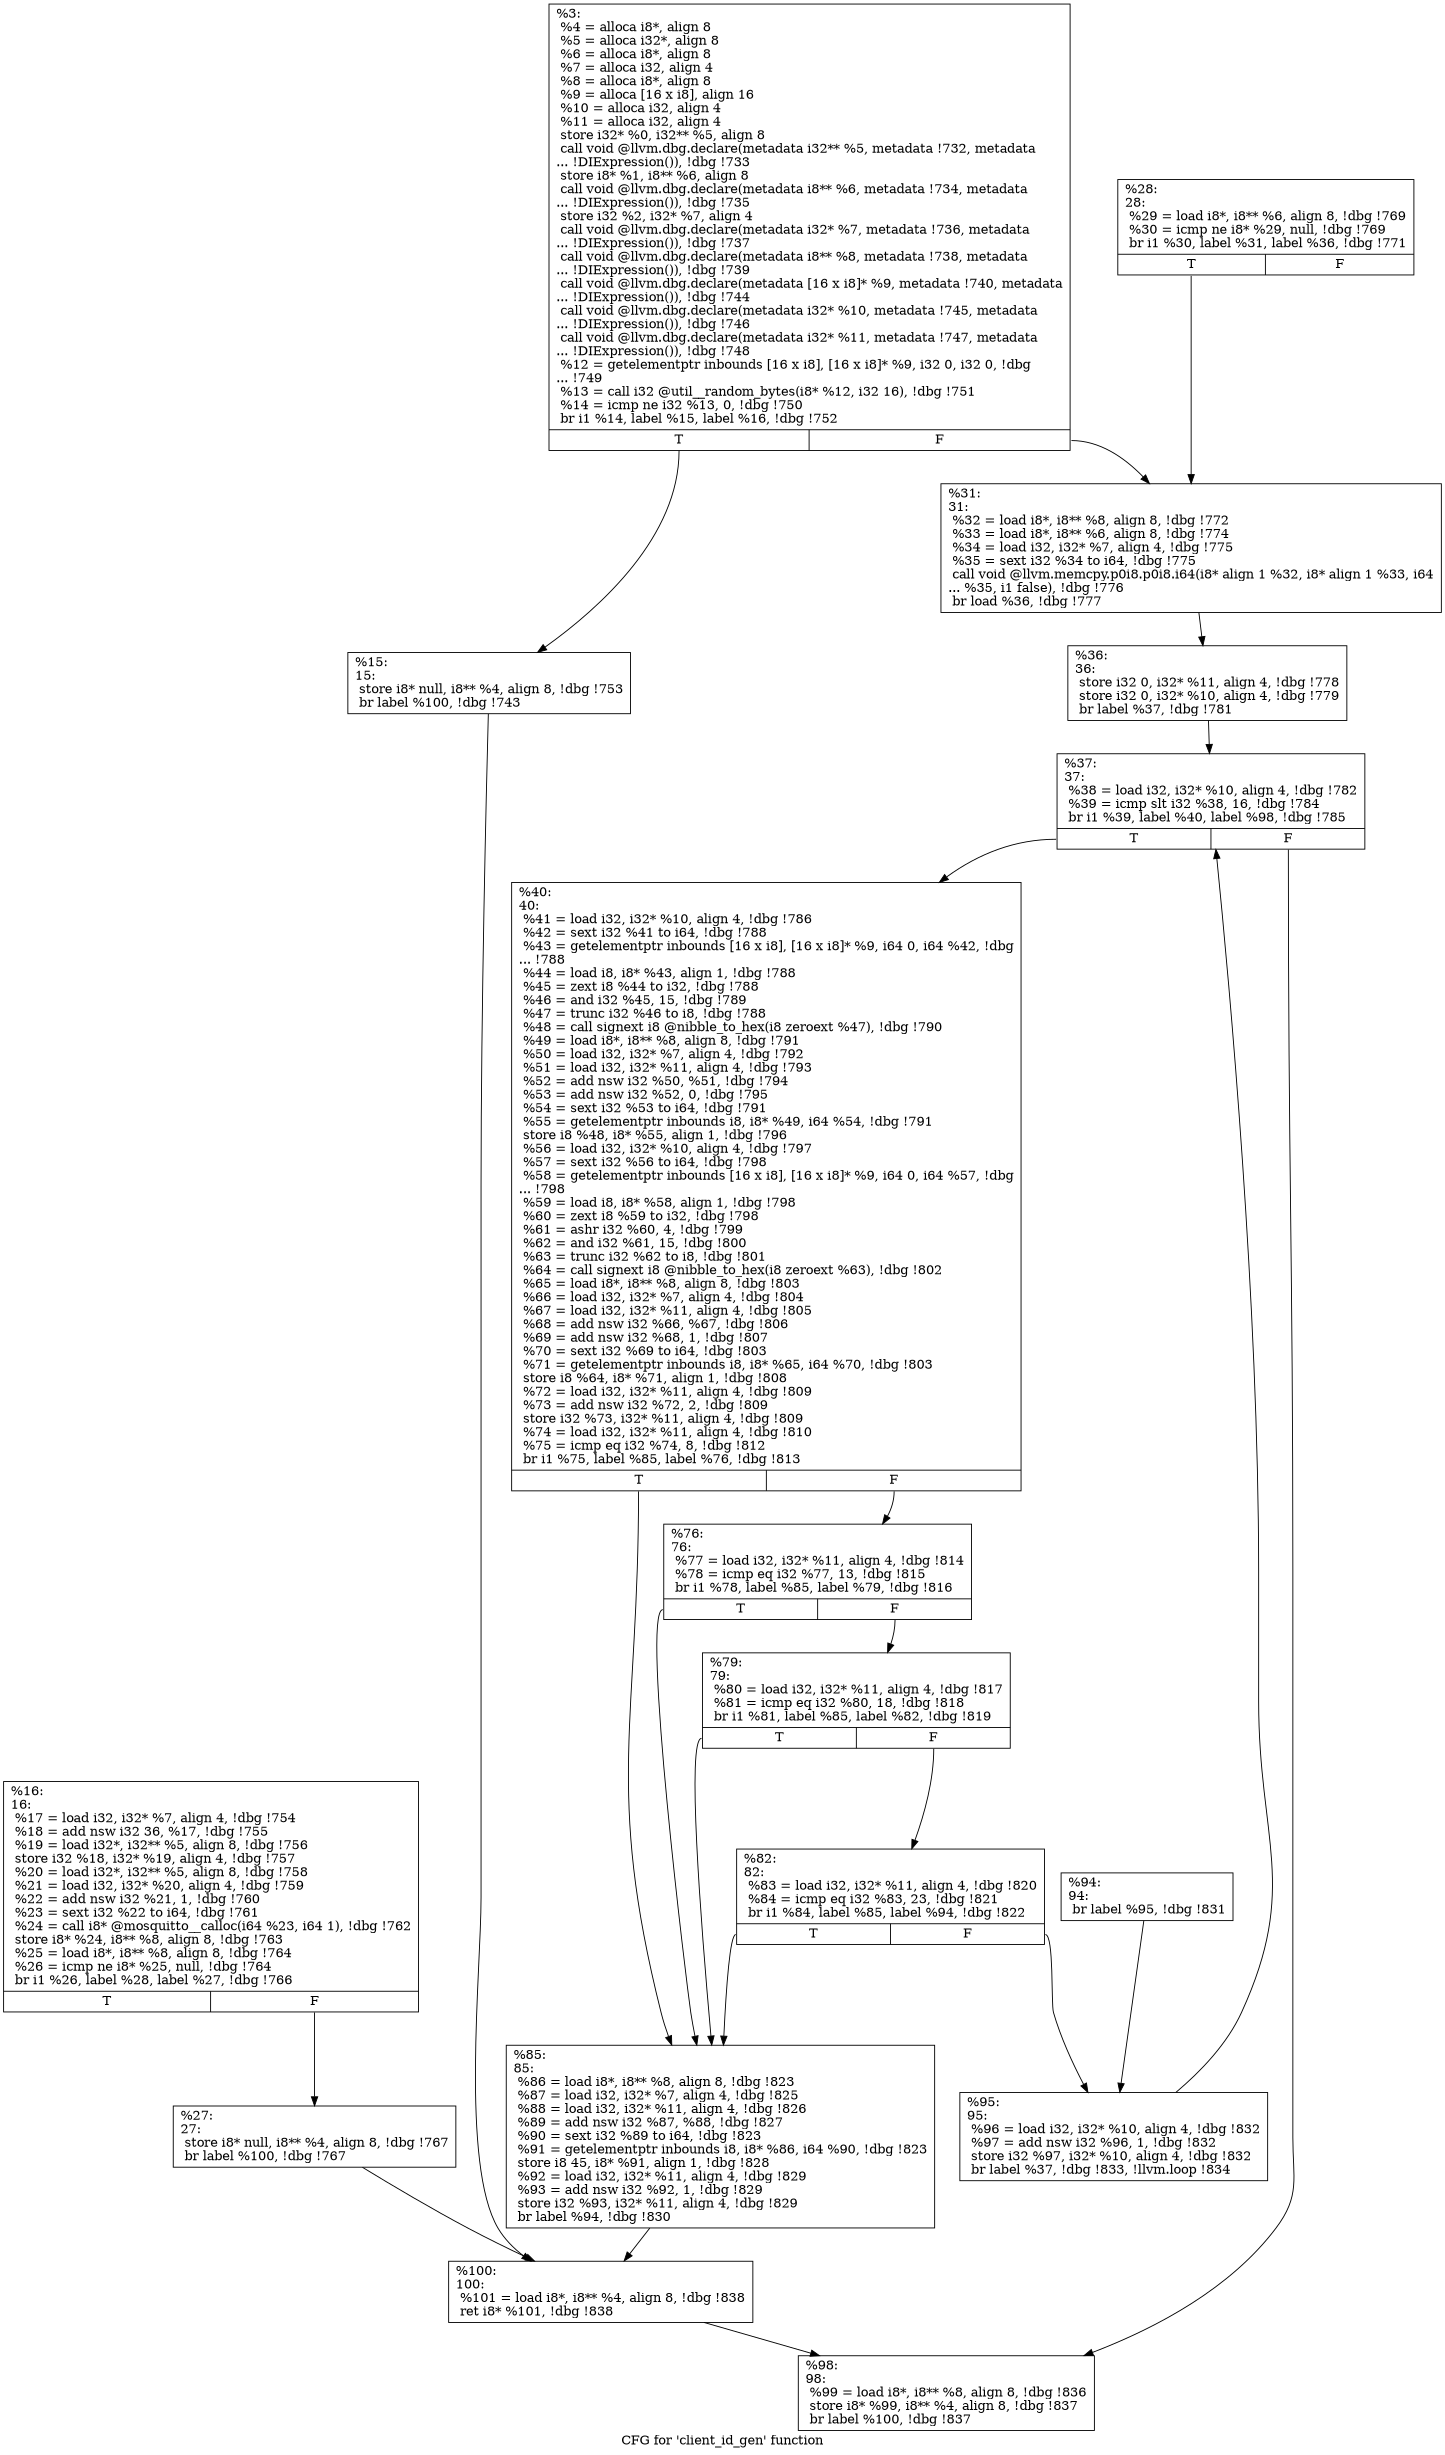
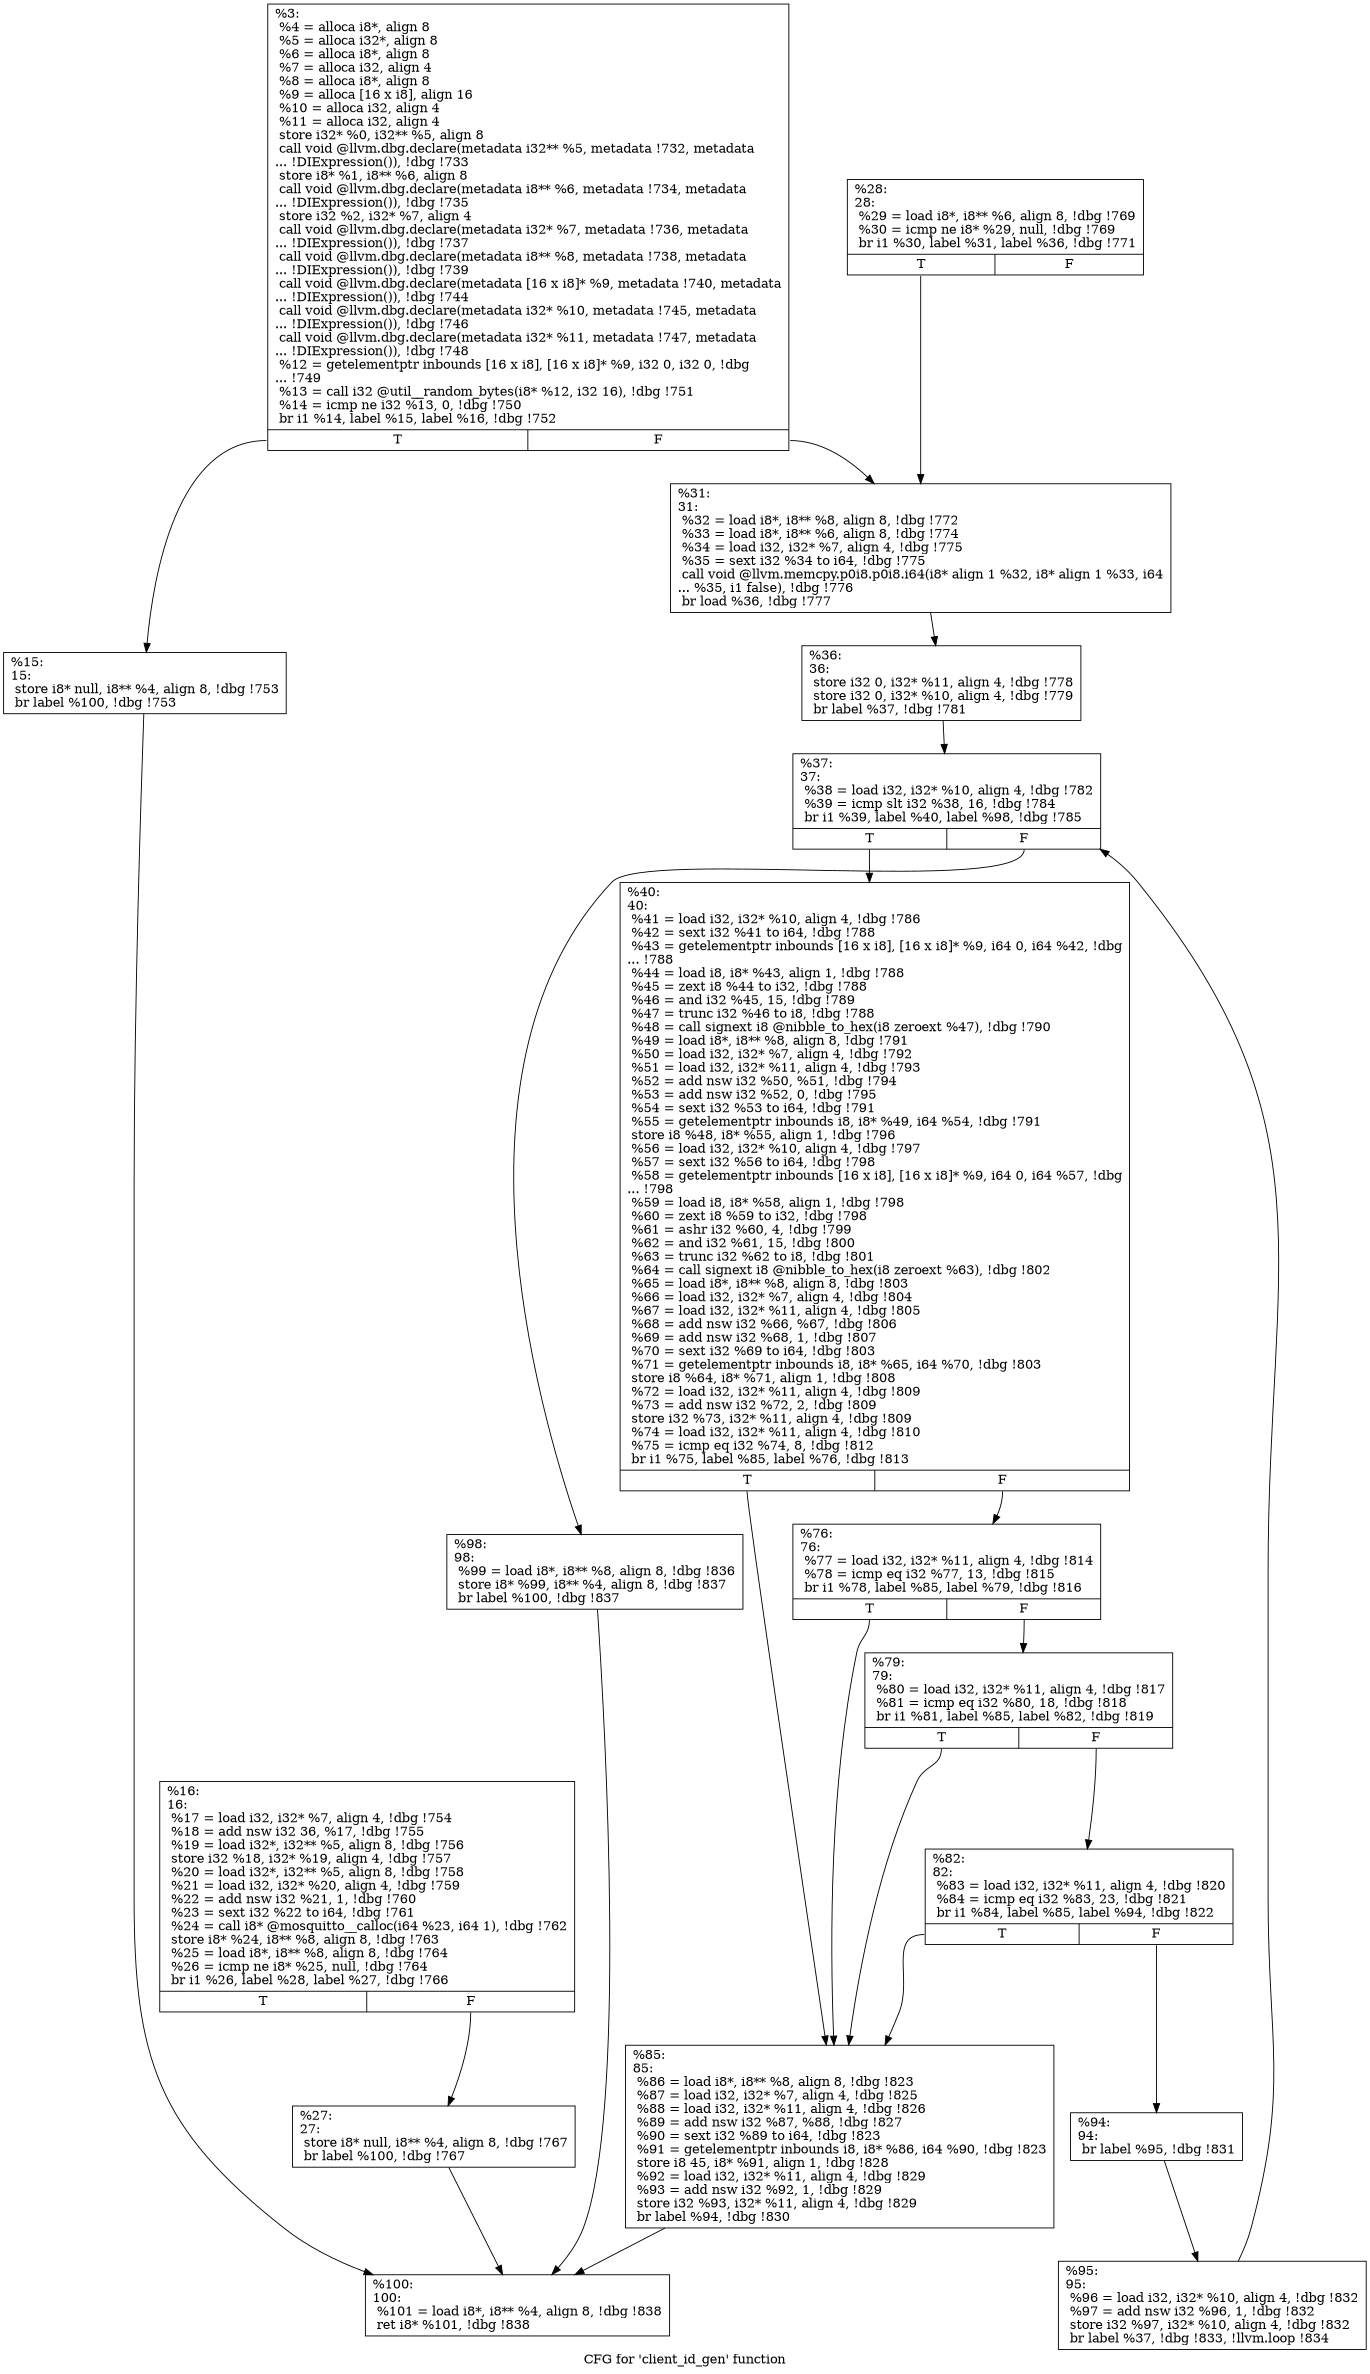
(438, 703) -> (94, 703)
(1053, 2012) -> (1156, 2024)
(757, 2338) -> (610, 1943)
